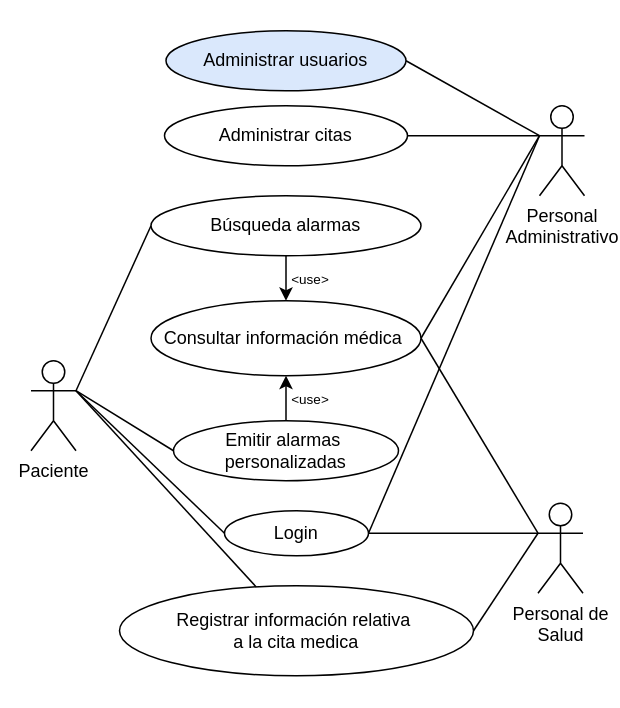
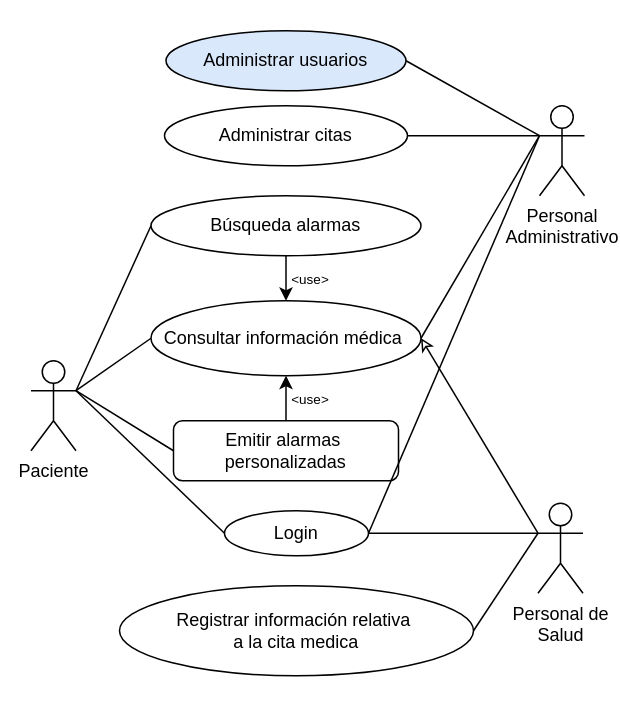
(424, 344) -> (427, 348)
(286, 451) -> (286, 451)
(173, 497) -> (114, 364)
